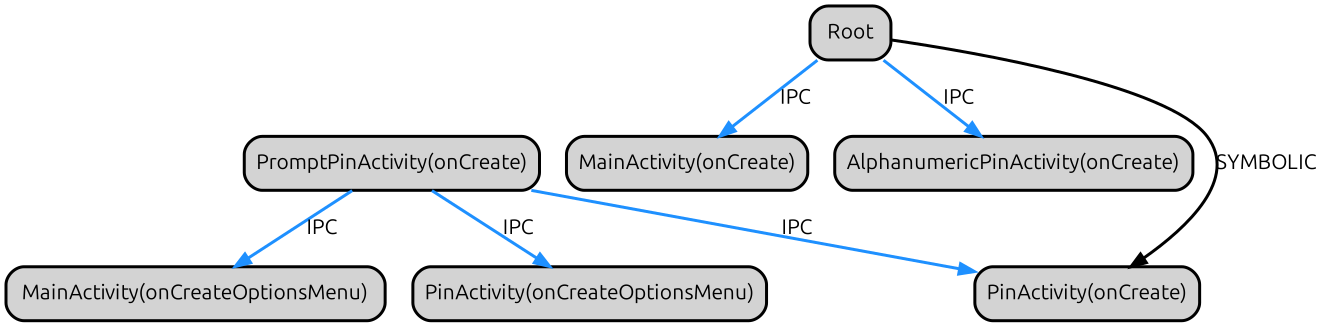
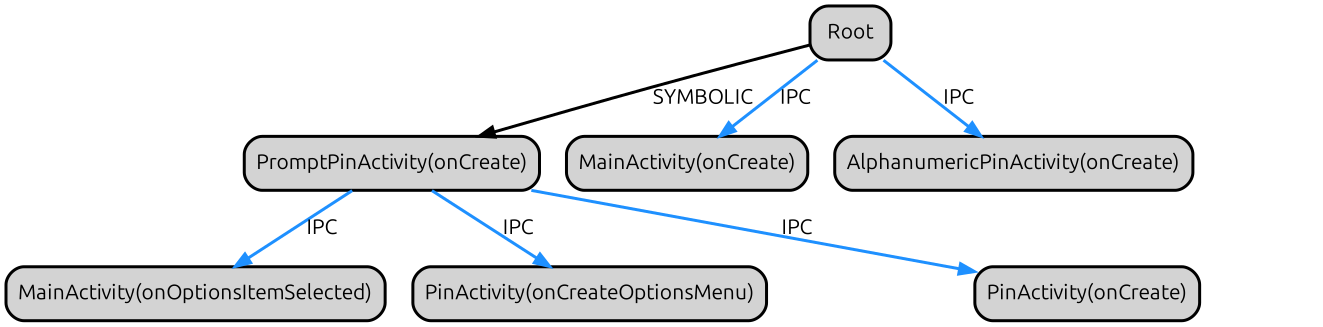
(1129, 93) -> (652, 87)
(196, 294) -> (196, 294)
